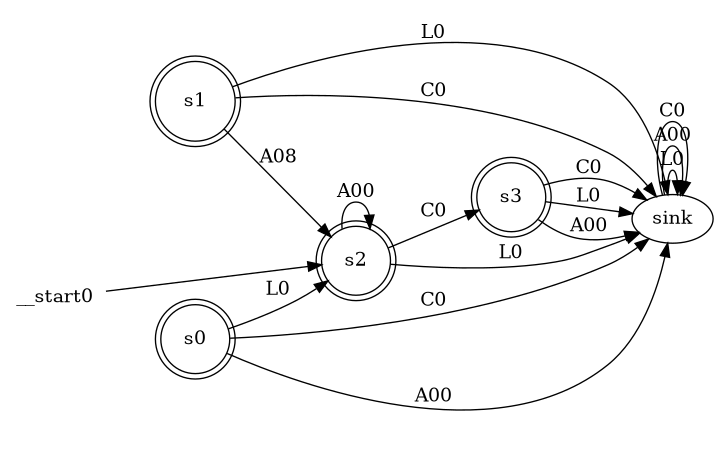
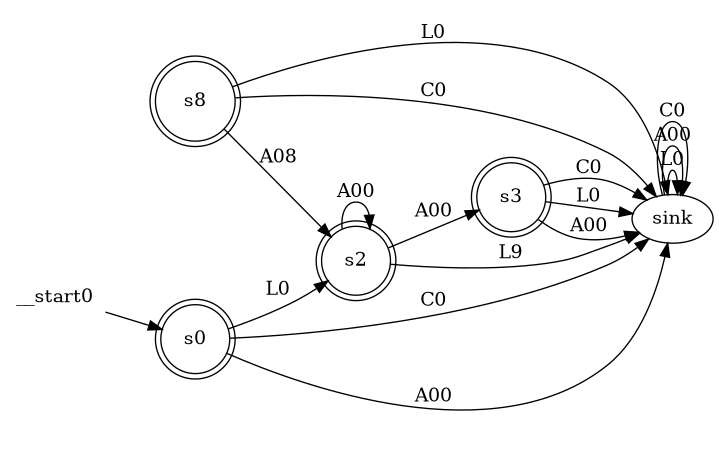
(195, 101) -> (195, 101)
(434, 211) -> (434, 211)
(511, 253) -> (511, 253)
(207, 279) -> (127, 319)
